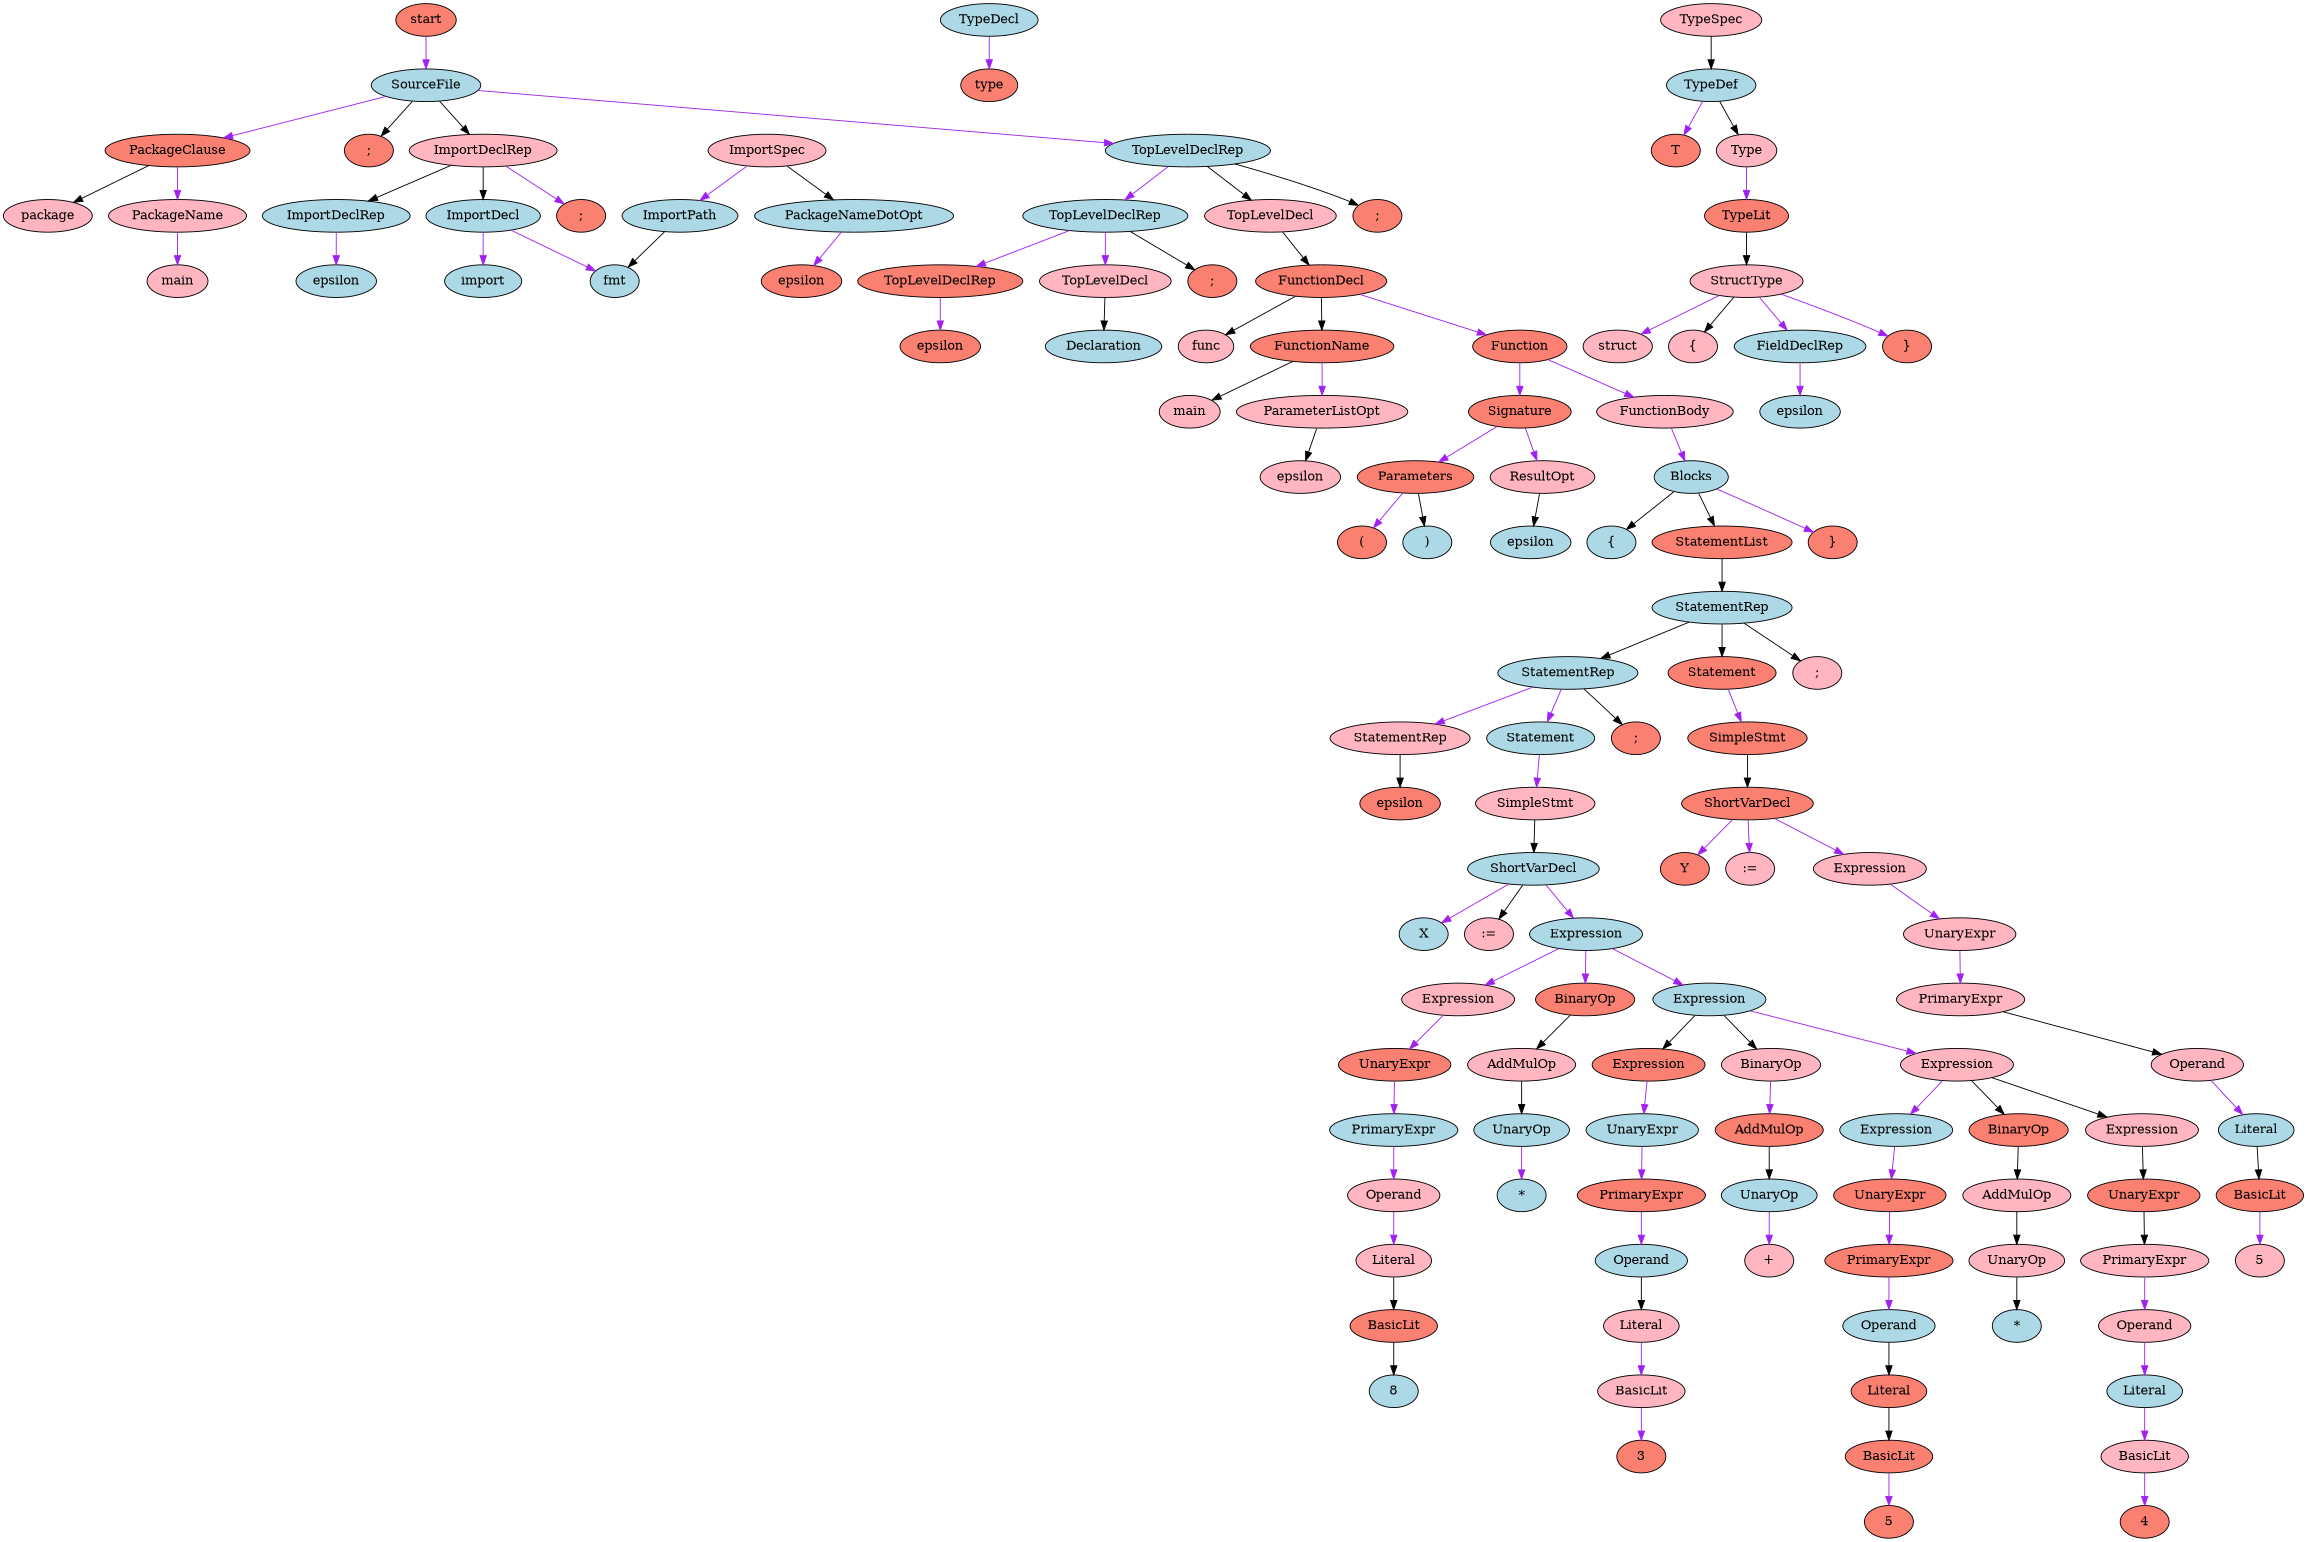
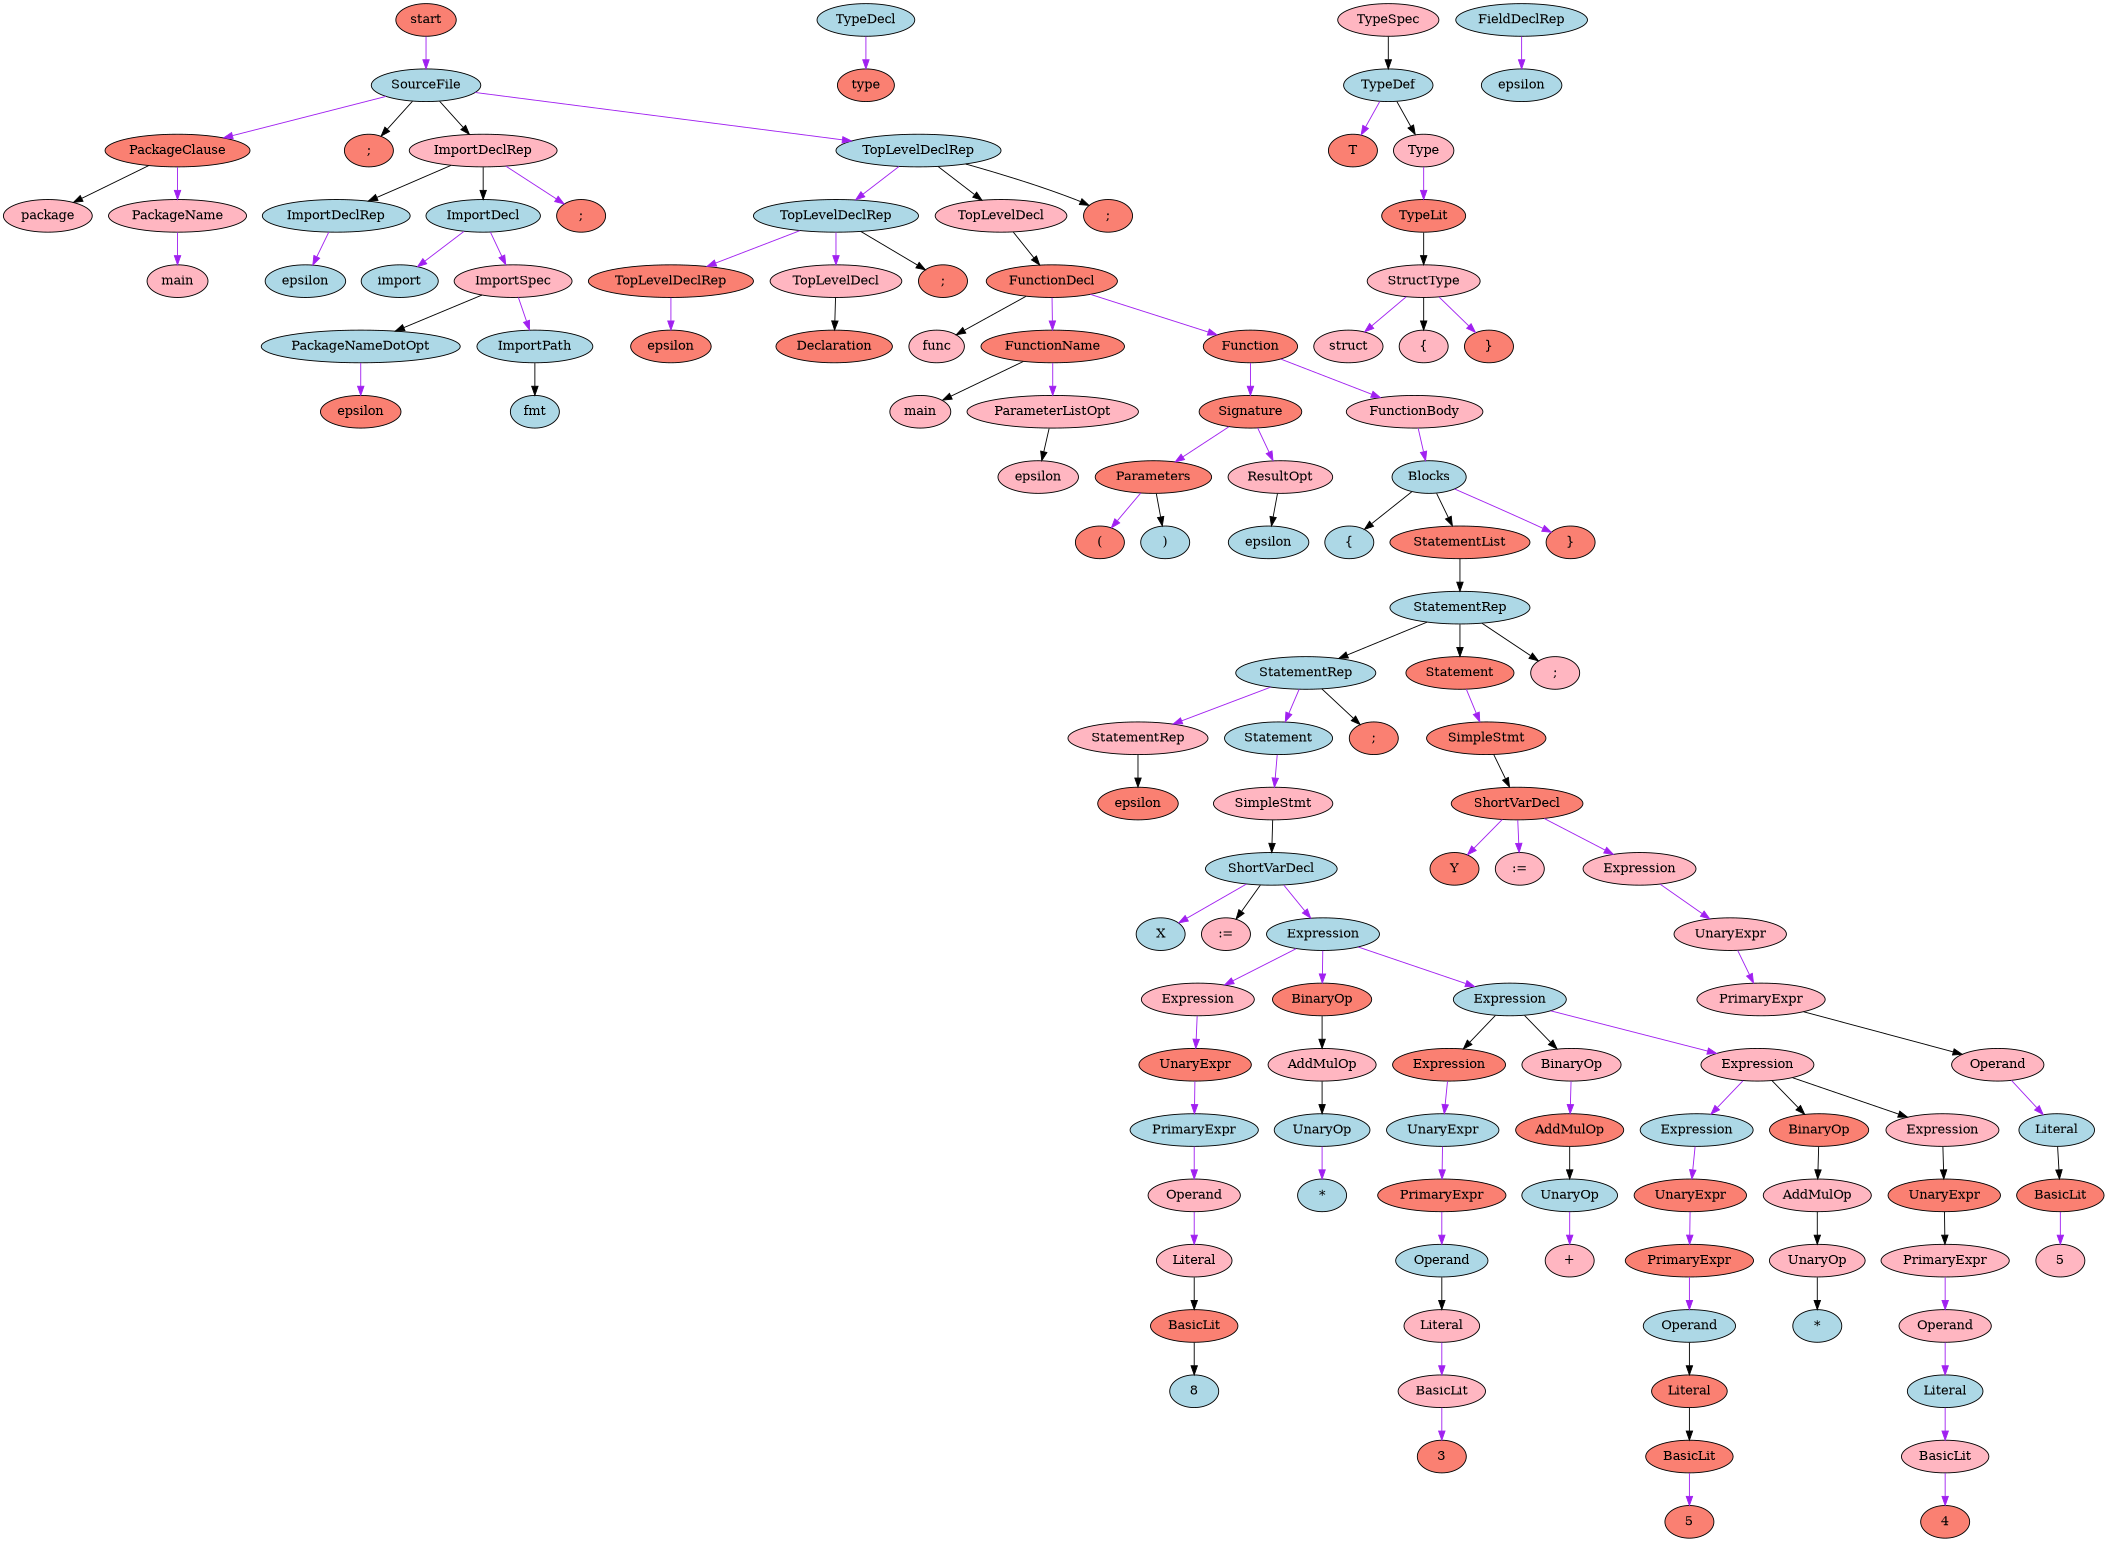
(549, 249) -> (496, 244)
(1322, 309) -> (1052, 309)
(1770, 310) -> none
(1103, 346) -> (834, 346)
